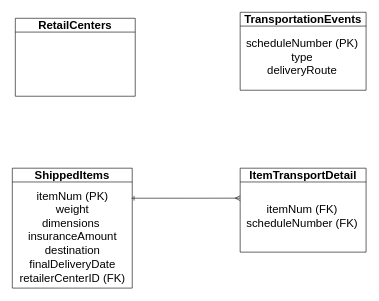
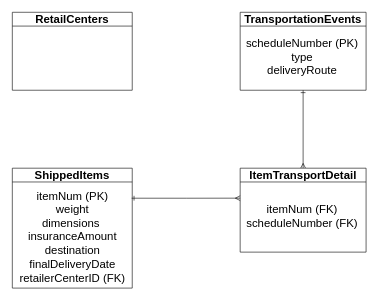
(75, 57) -> (72, 51)
none -> (303, 130)
